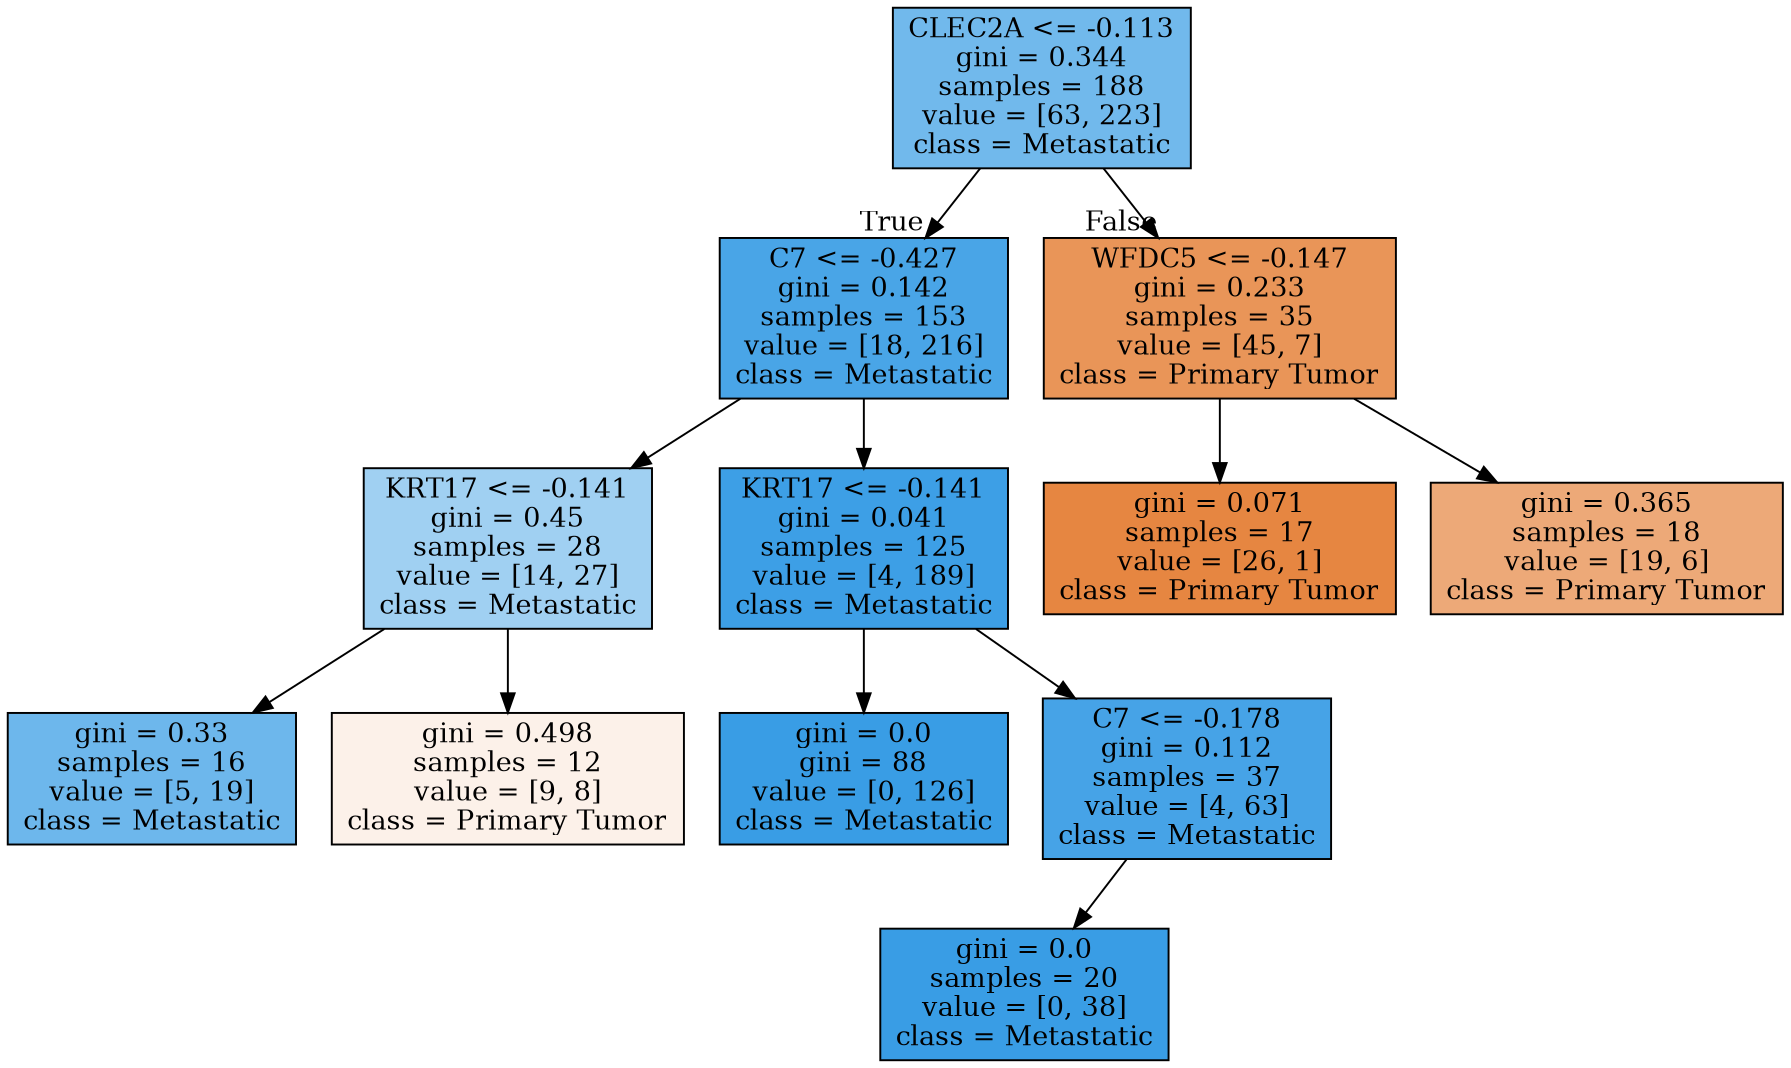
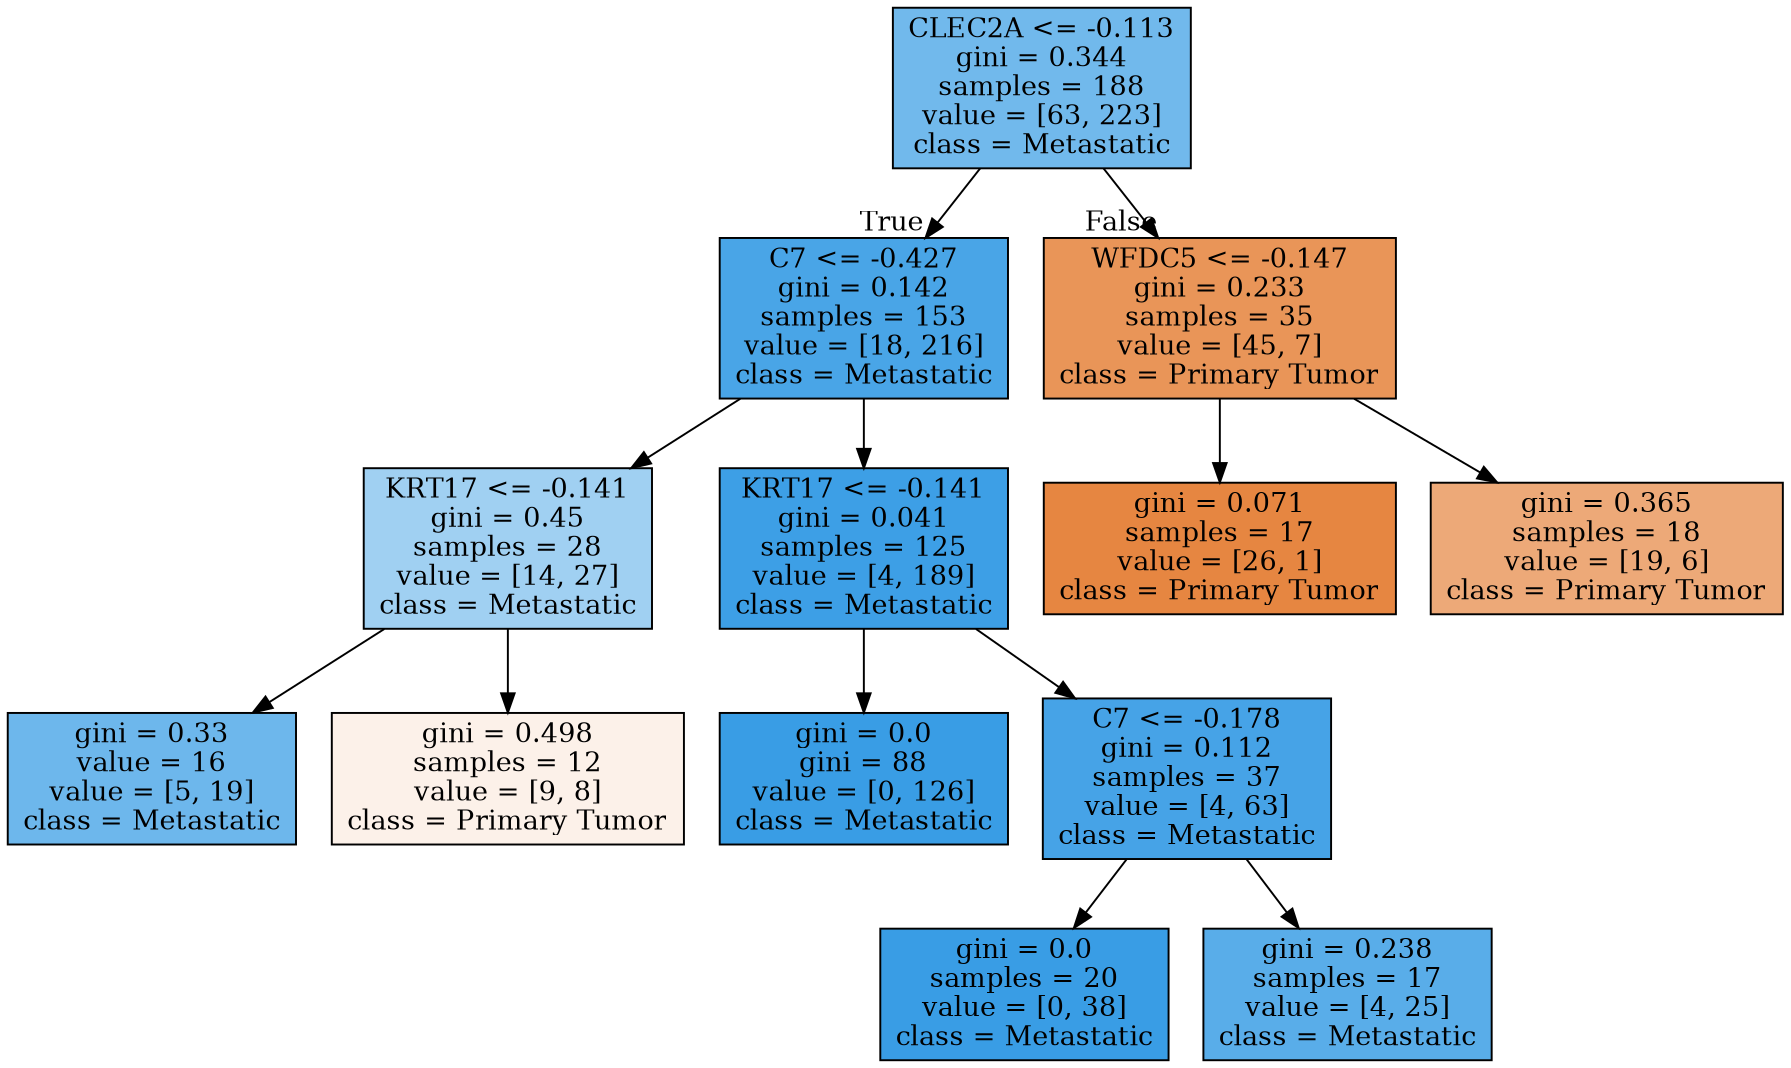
(152, 779) -> (152, 779)
none -> (1348, 994)
